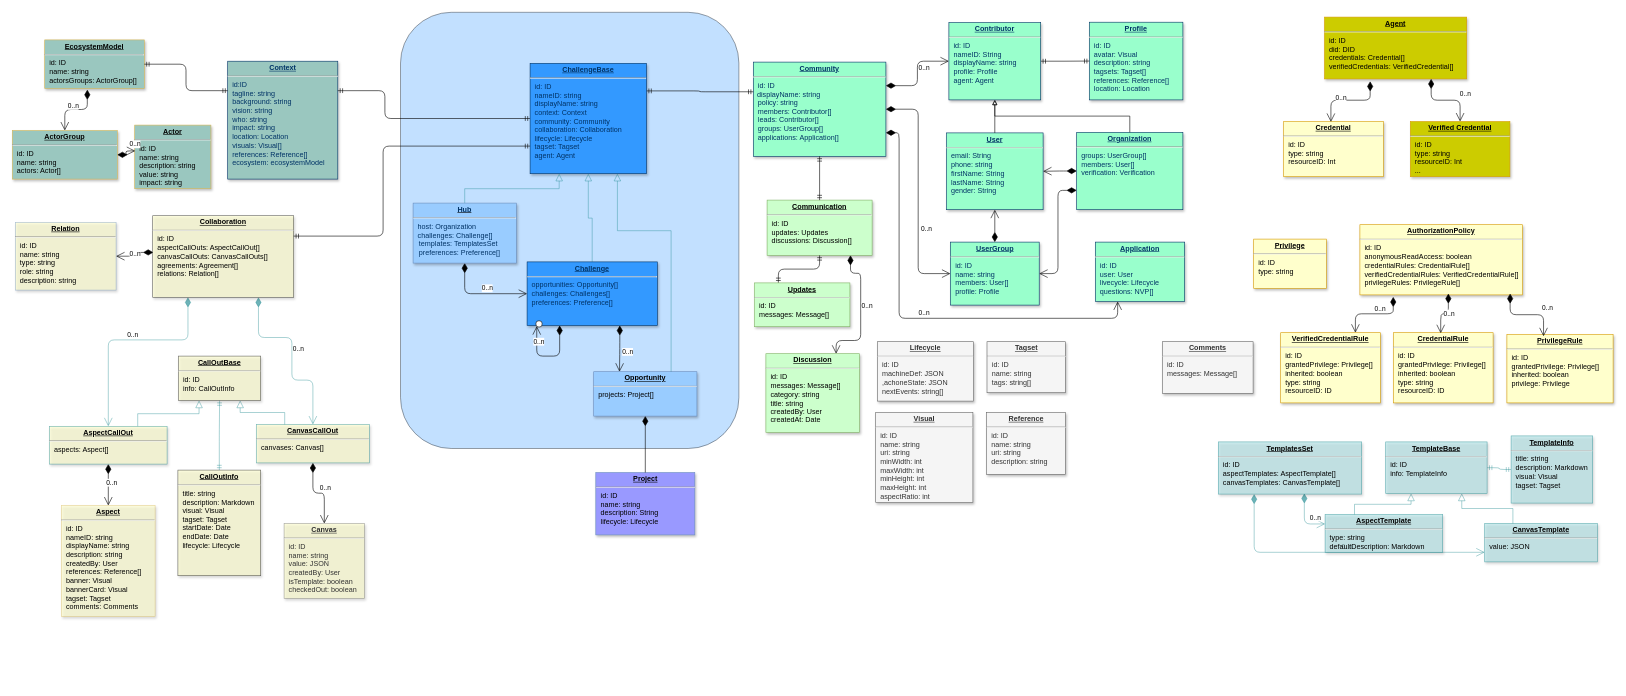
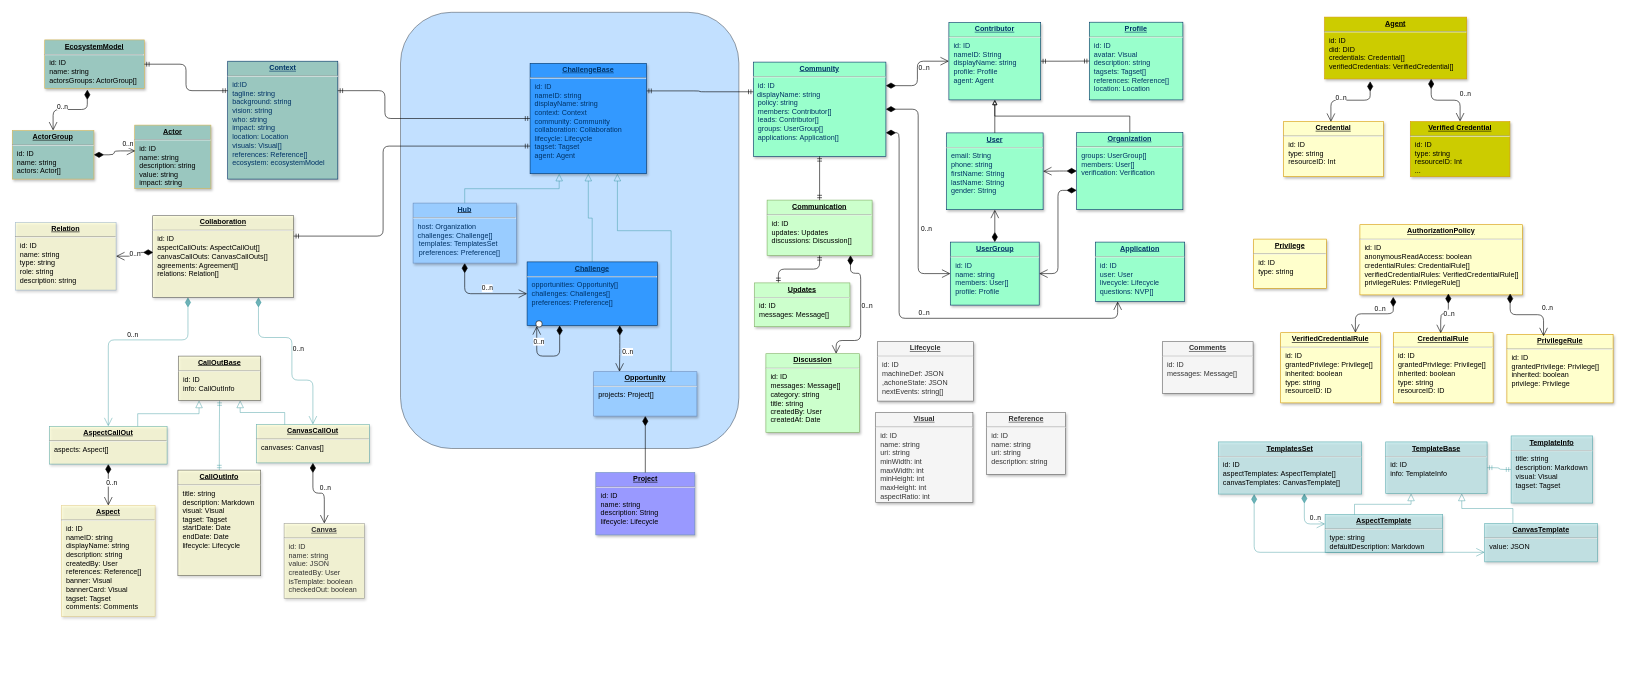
(65, 155) -> (53, 155)
(1026, 367) -> none
